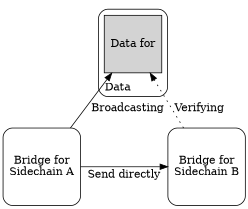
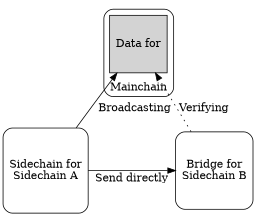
(118, 88) -> (139, 88)
(42, 167) -> (46, 171)
